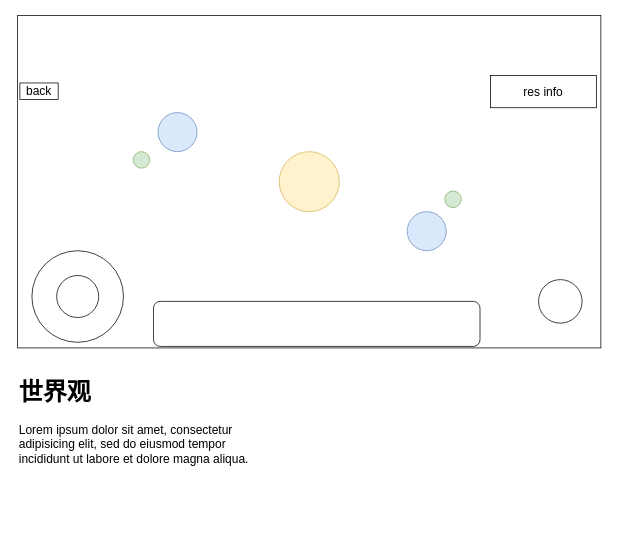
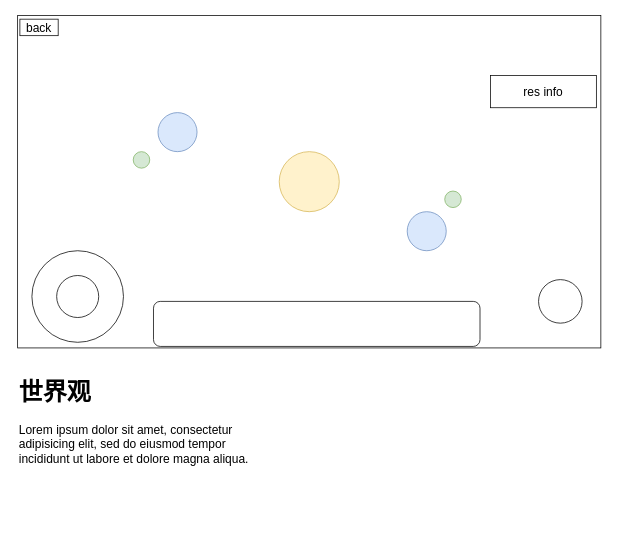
(39, 91) -> (39, 27)
